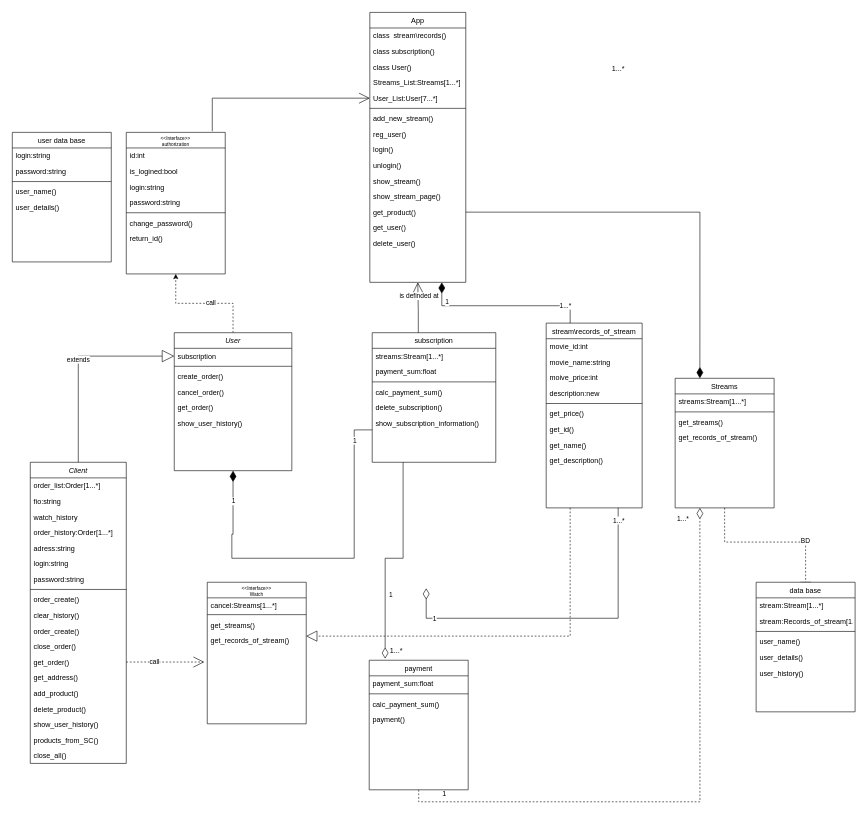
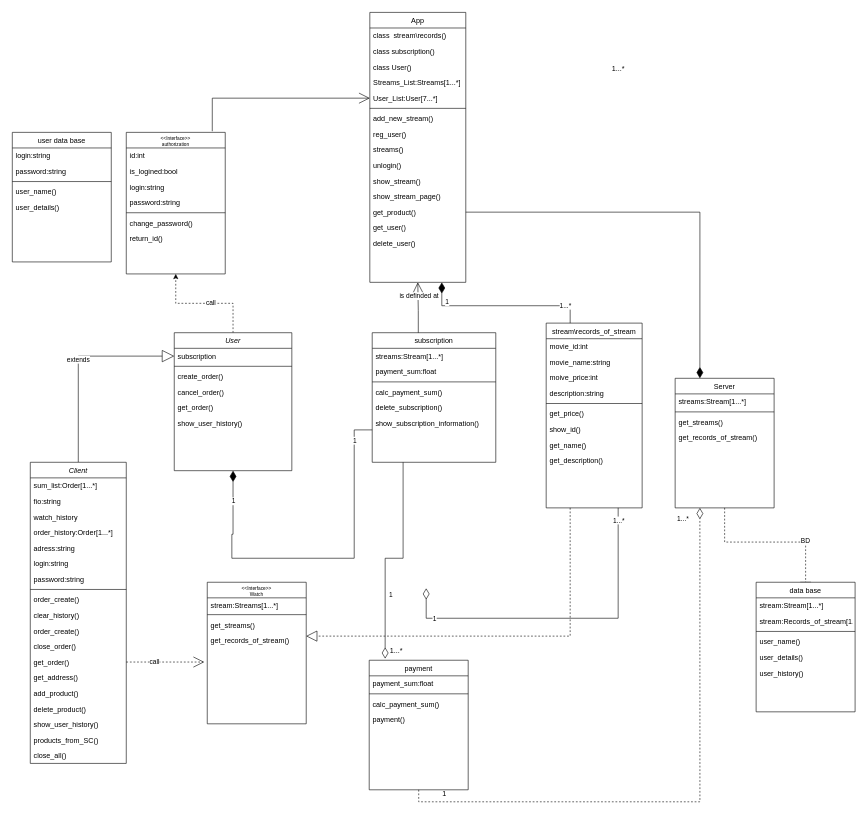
(385, 150) -> (391, 150)
(725, 386) -> (725, 386)
(577, 394) -> (582, 394)
(565, 430) -> (567, 430)
(74, 486) -> (70, 486)
(248, 606) -> (249, 606)
